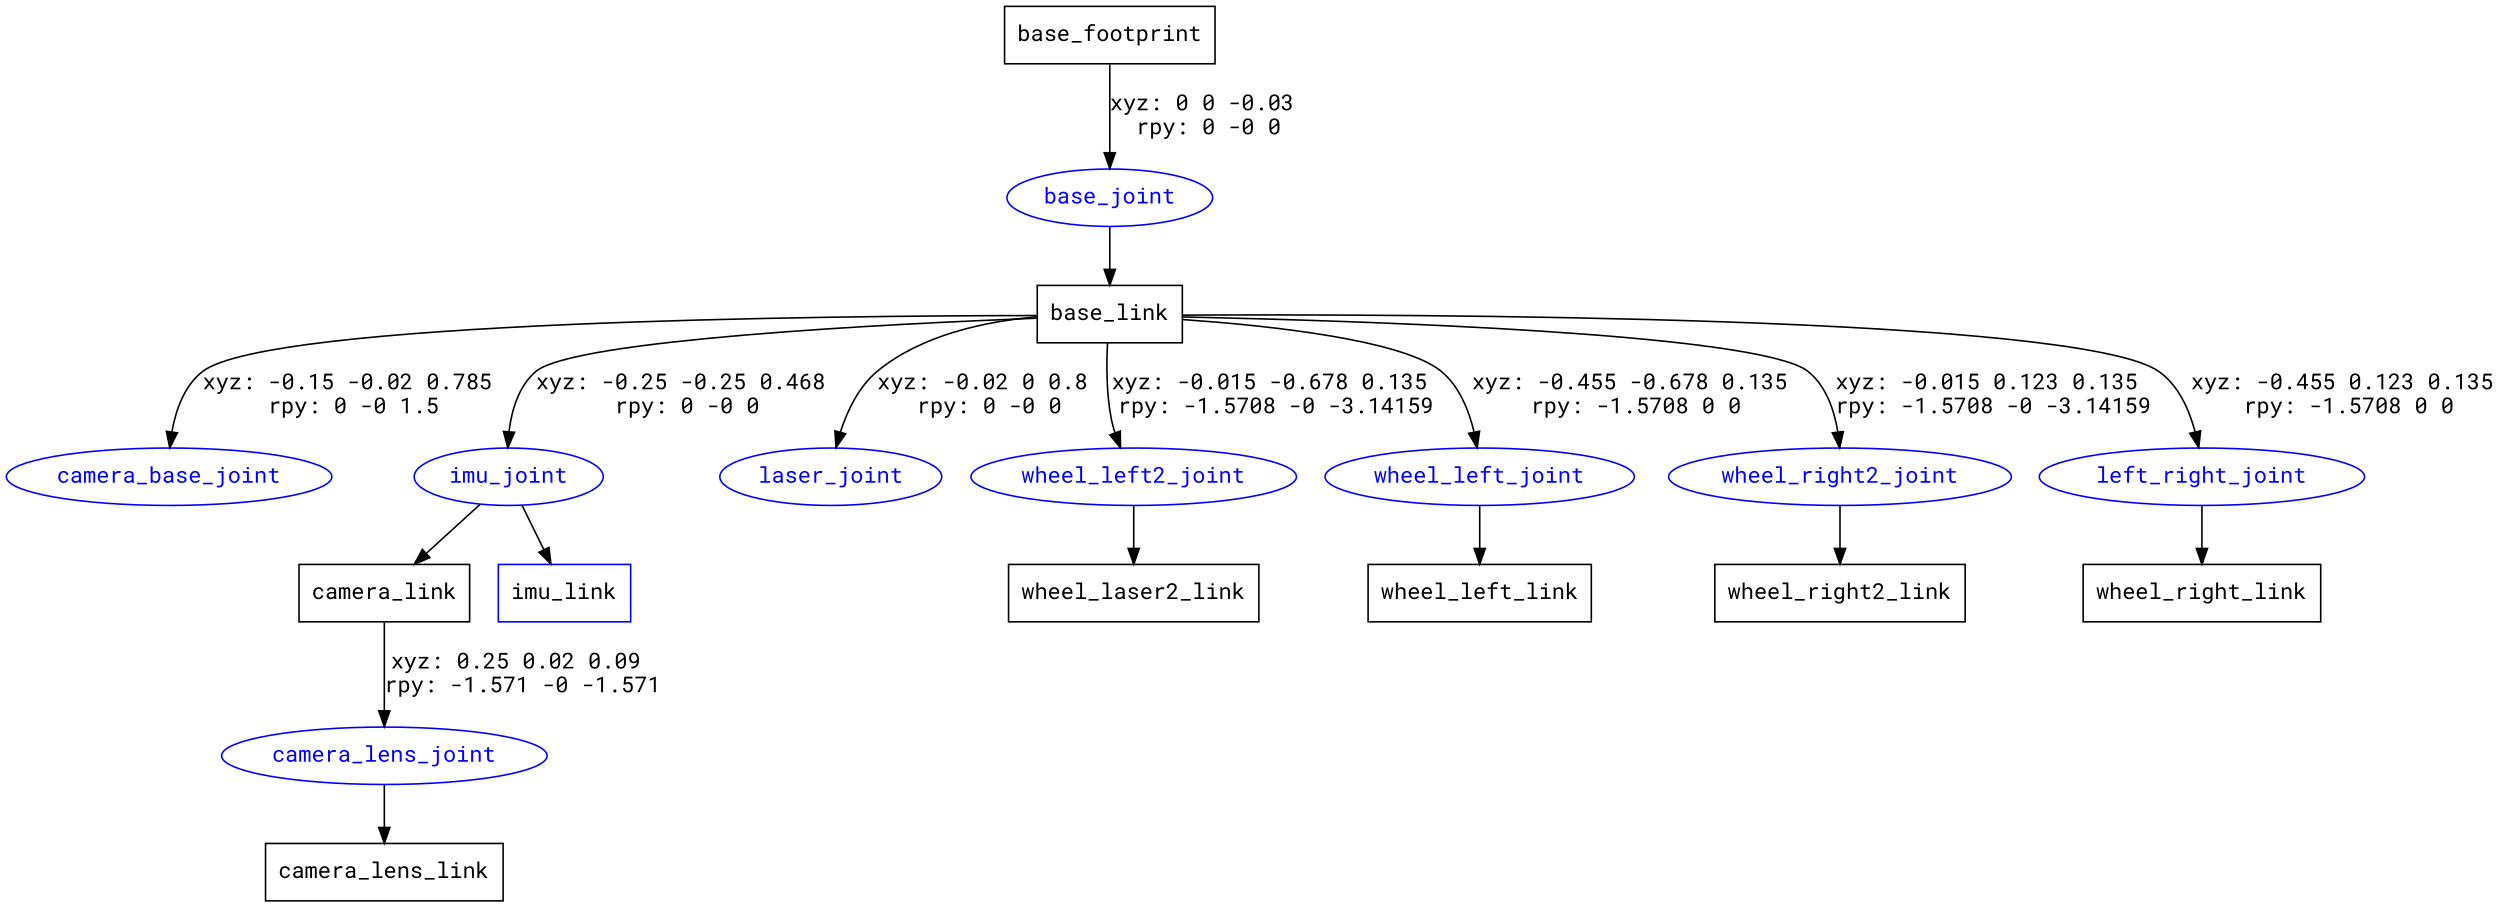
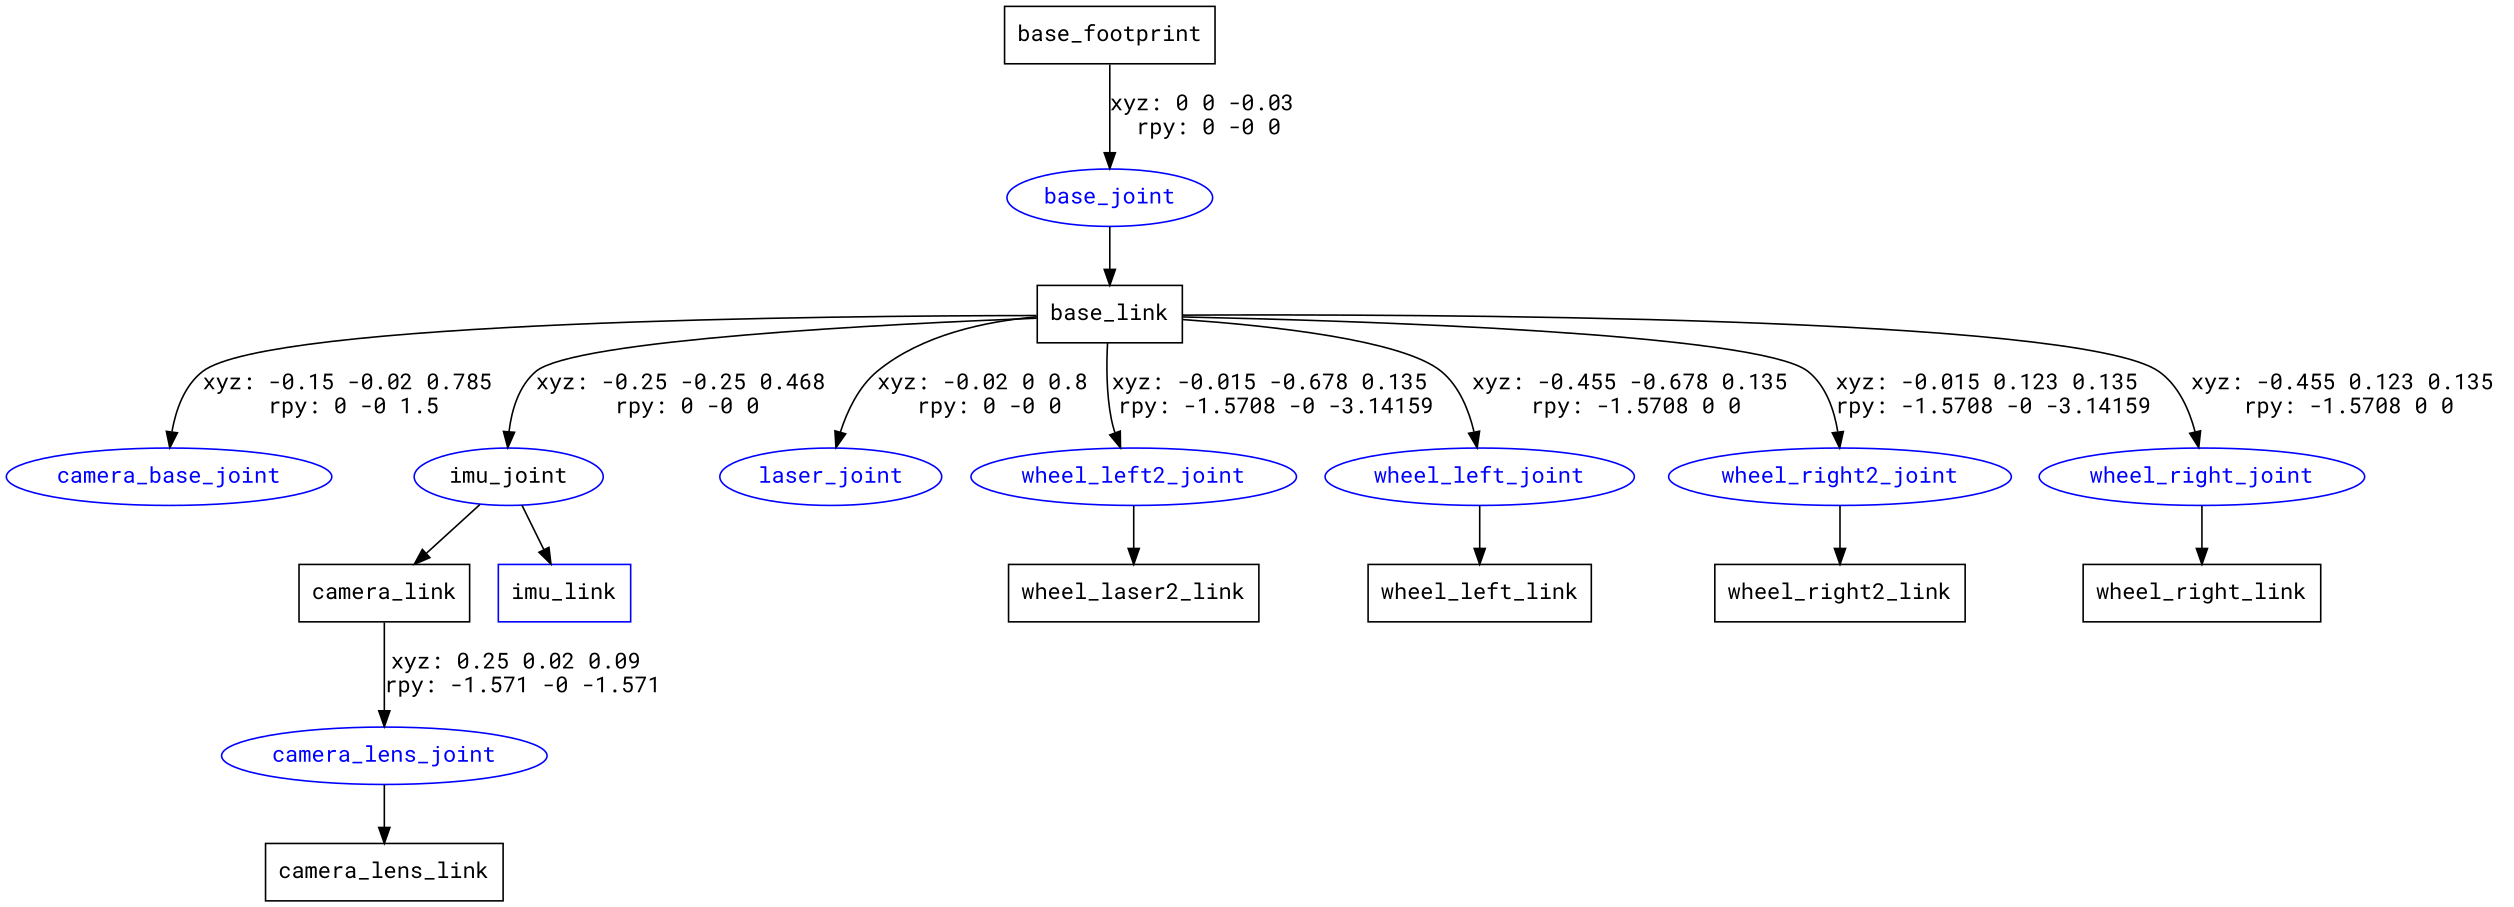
(509, 477) -> (509, 477)
(2202, 477) -> (2202, 477)
